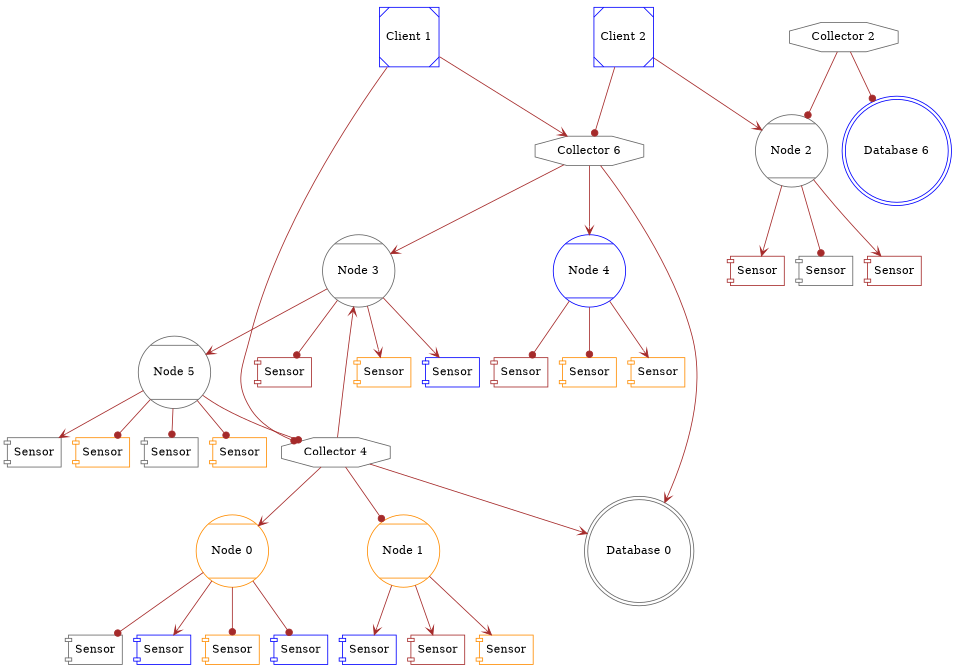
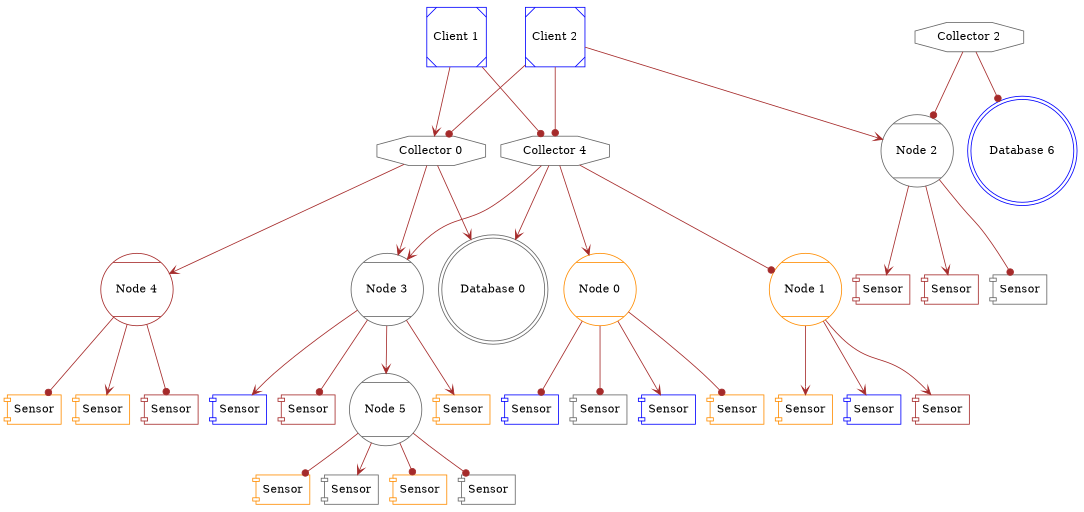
(589, 151) -> (431, 151)
(589, 271) -> (137, 290)
(247, 420) -> (555, 98)
